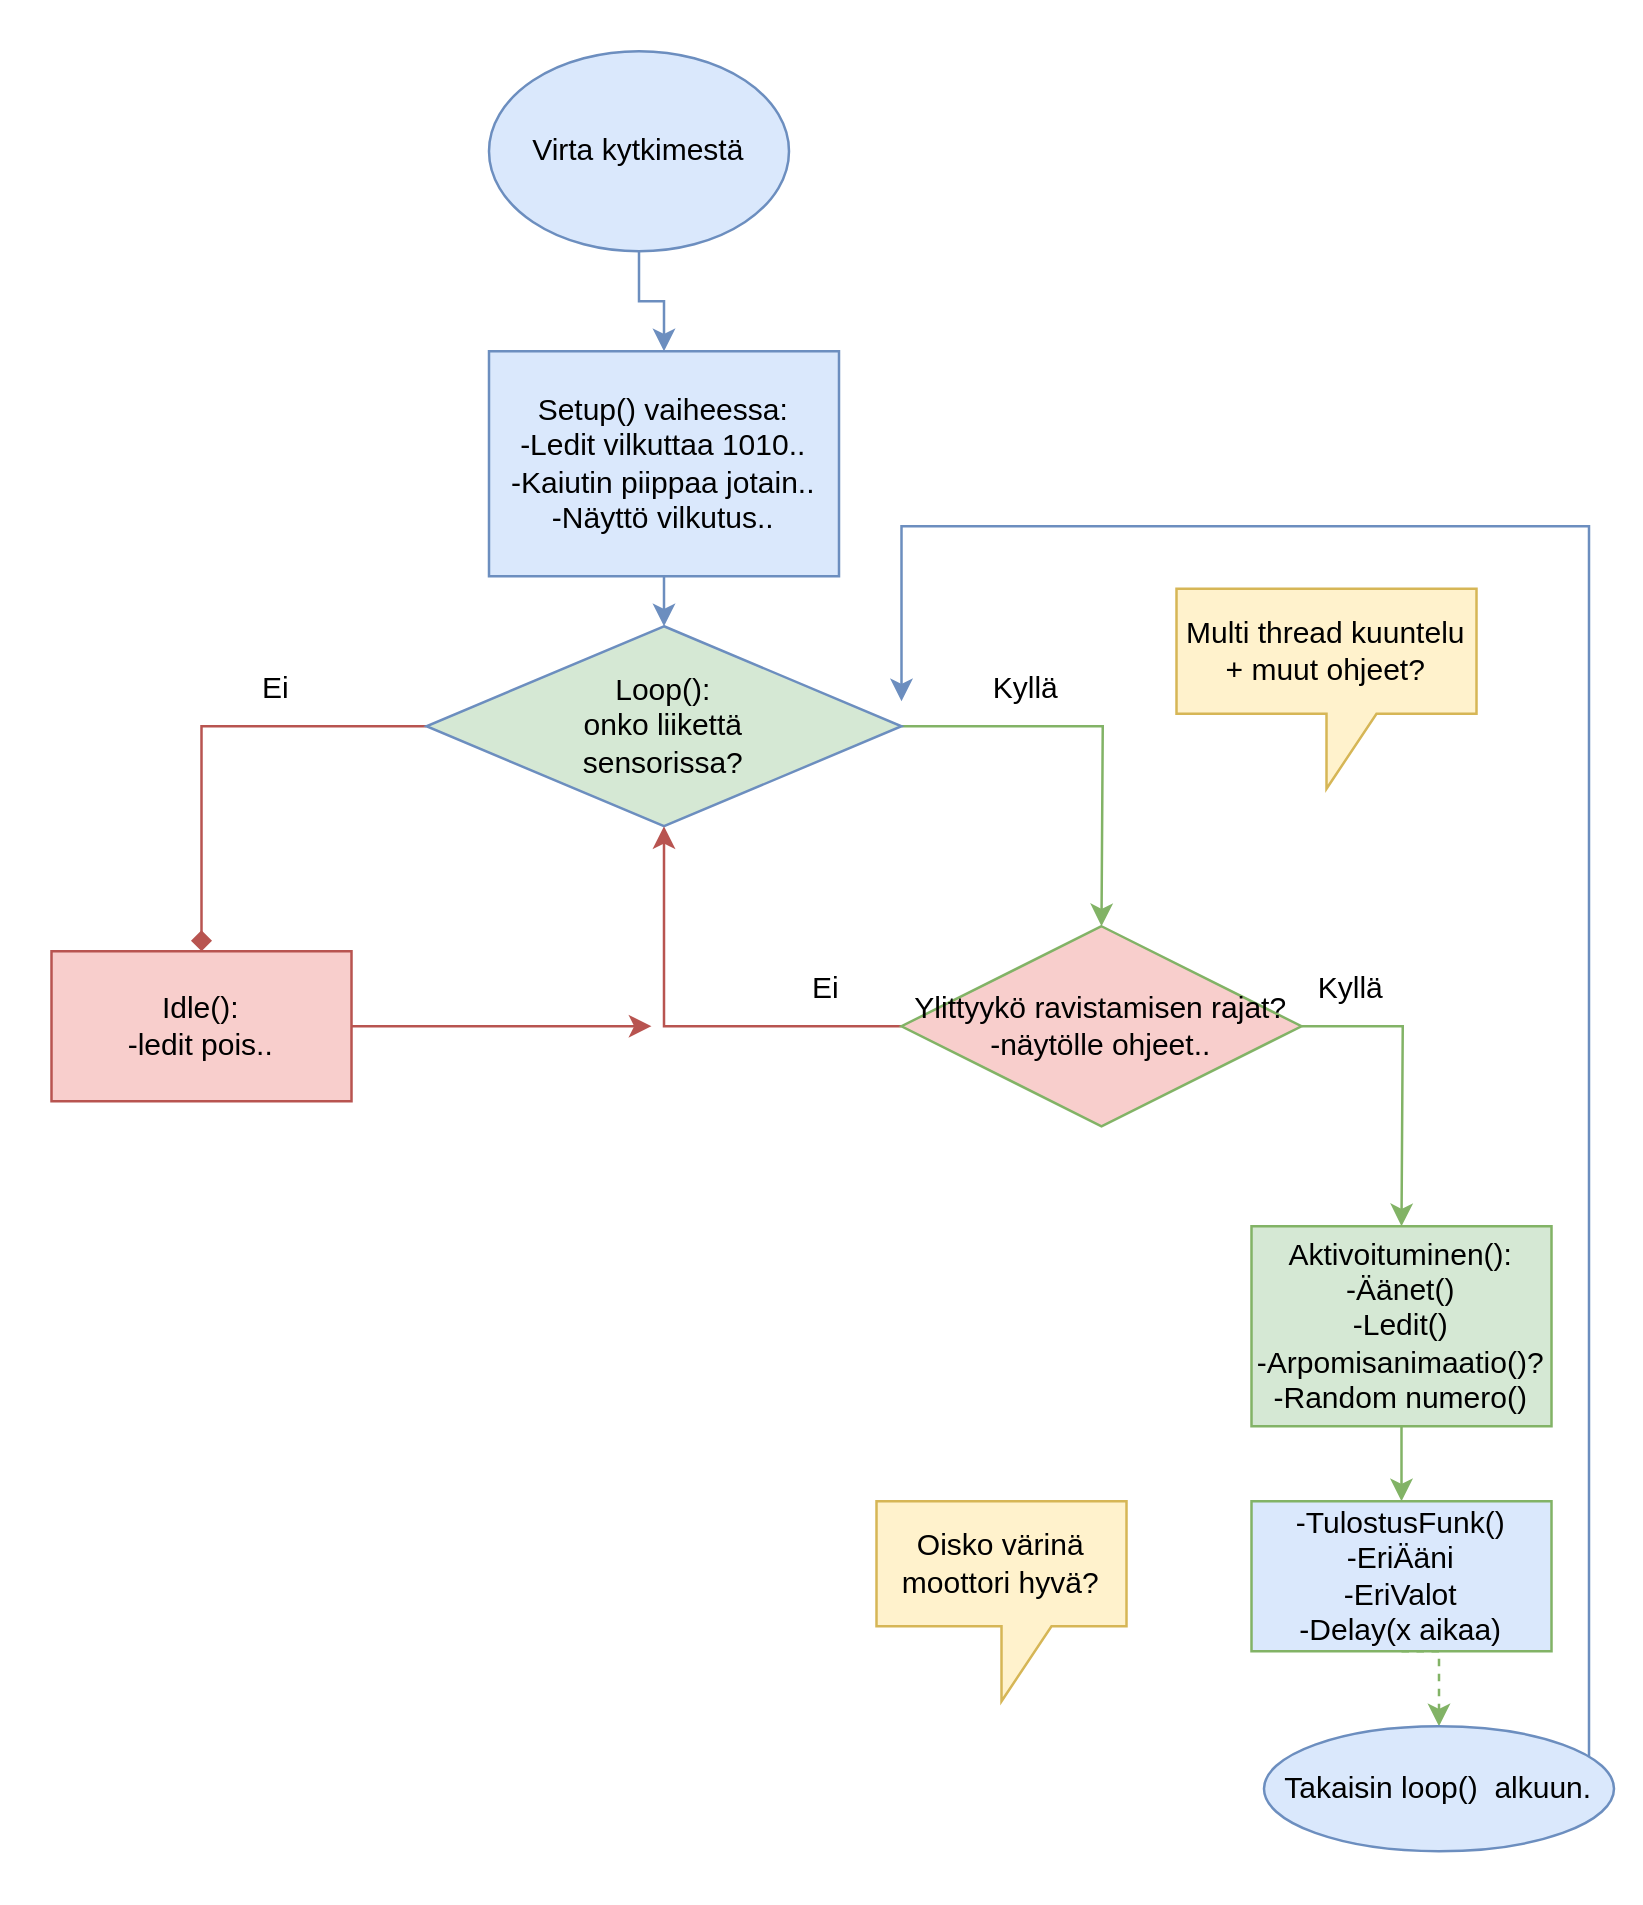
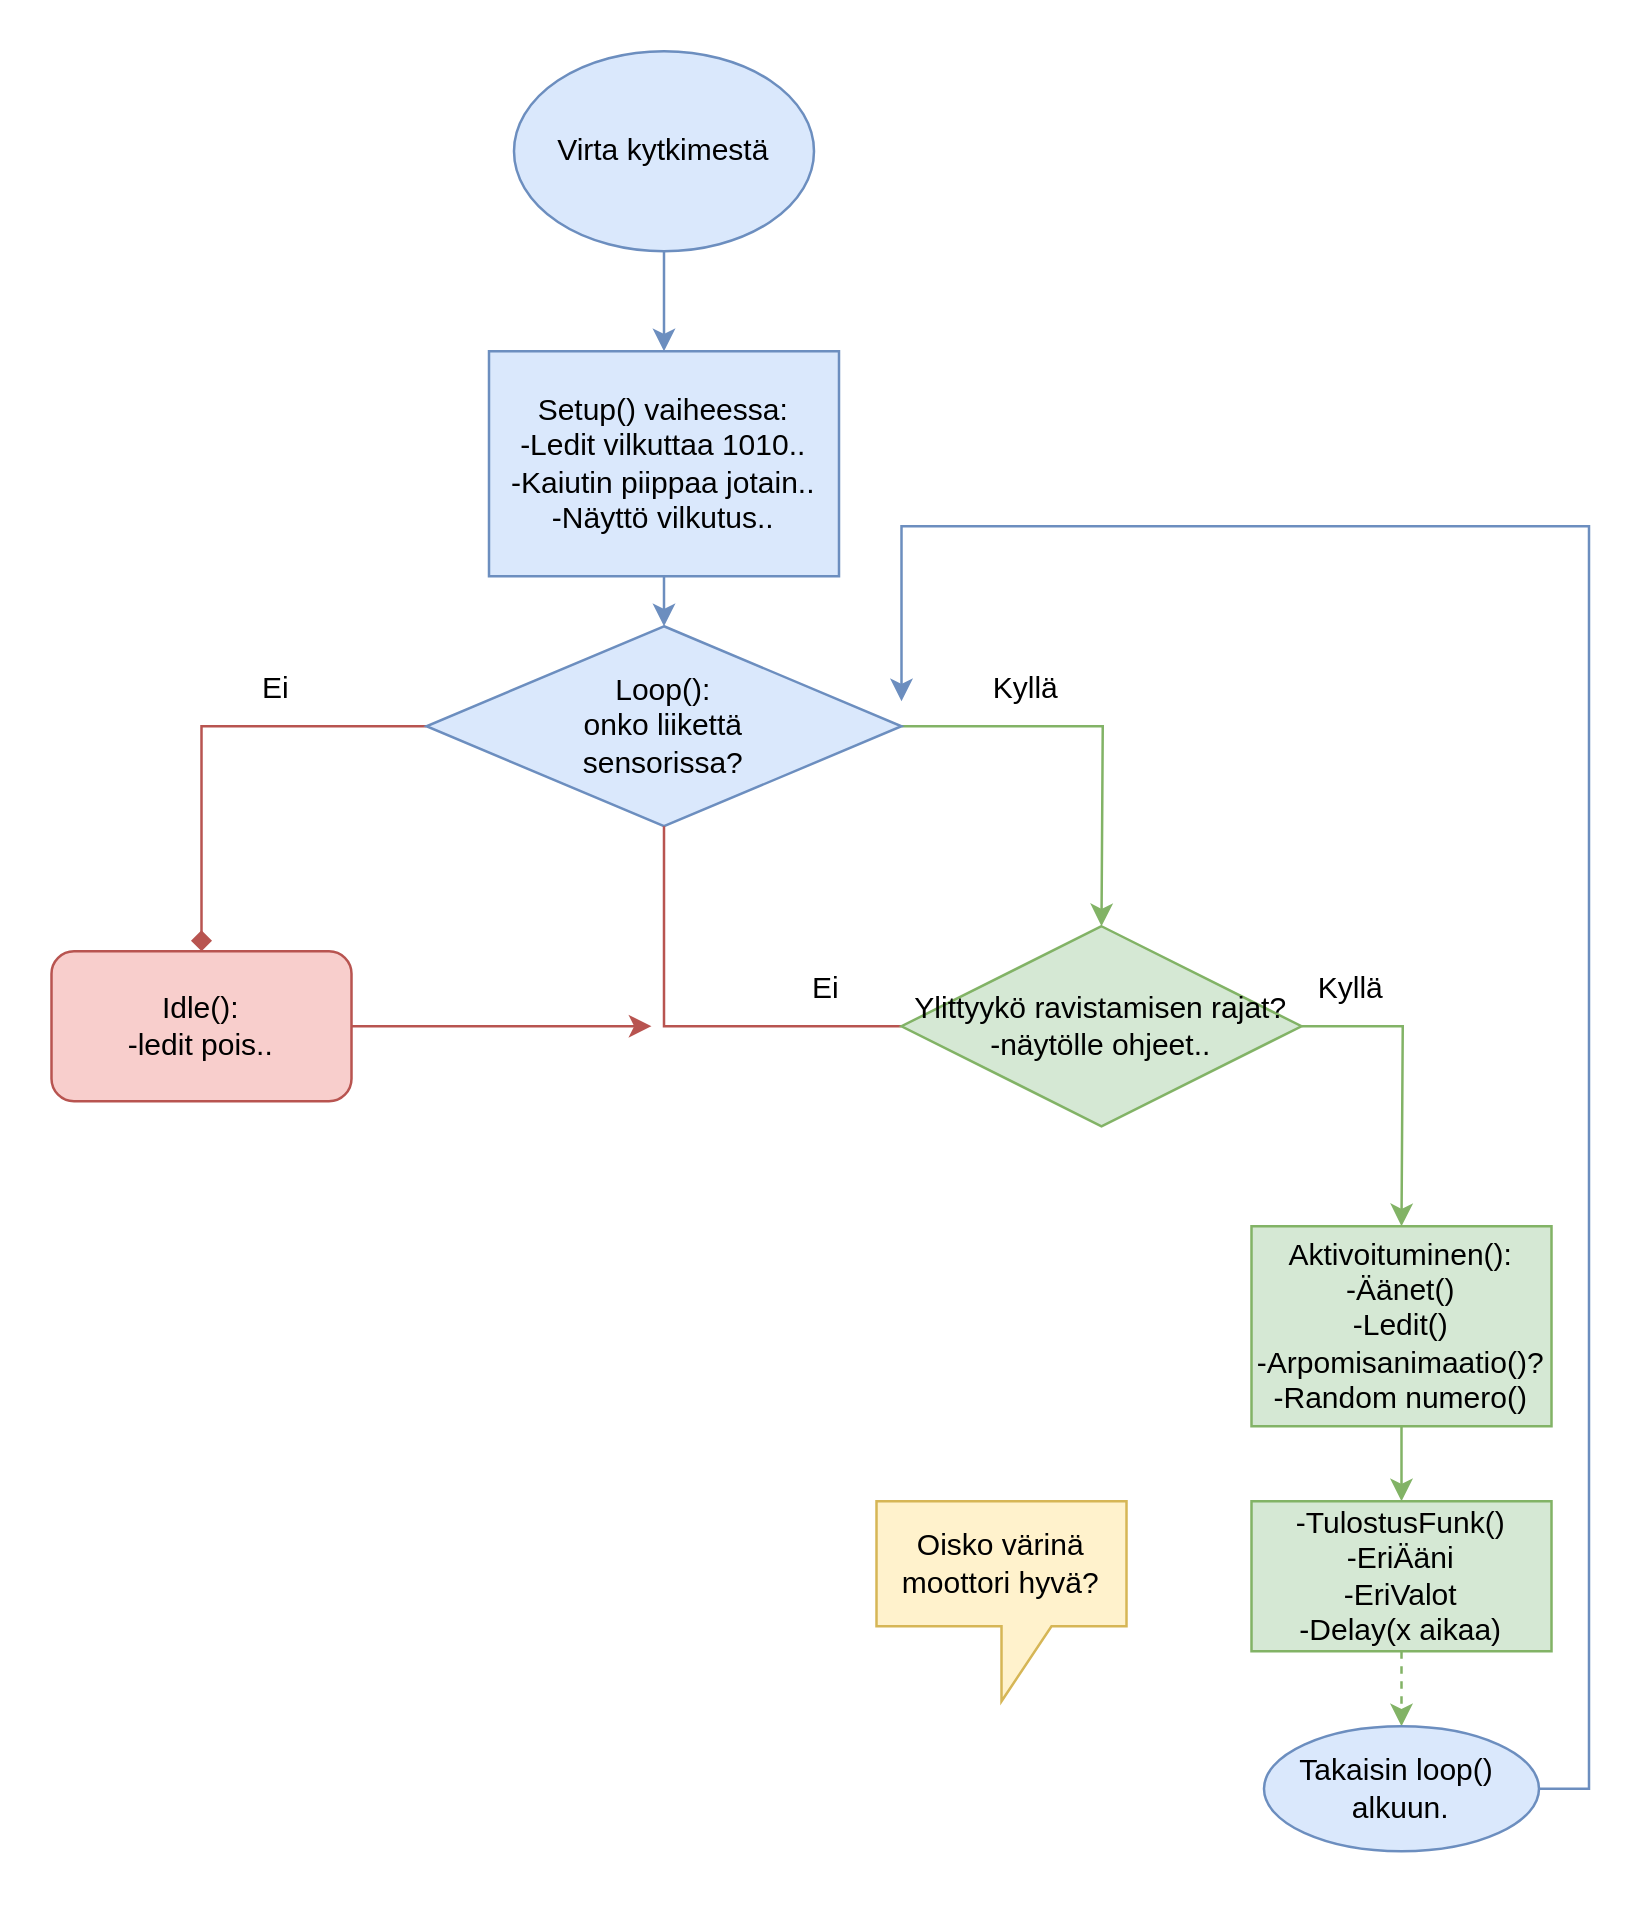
(639, 151) -> (664, 151)
(1326, 689) -> none
(664, 726) -> (664, 726)
(664, 844) -> (664, 837)
(201, 1026) -> (201, 1026)
(1101, 1026) -> (1101, 1026)
(1401, 1576) -> (1401, 1576)
(1439, 1789) -> (1401, 1789)
